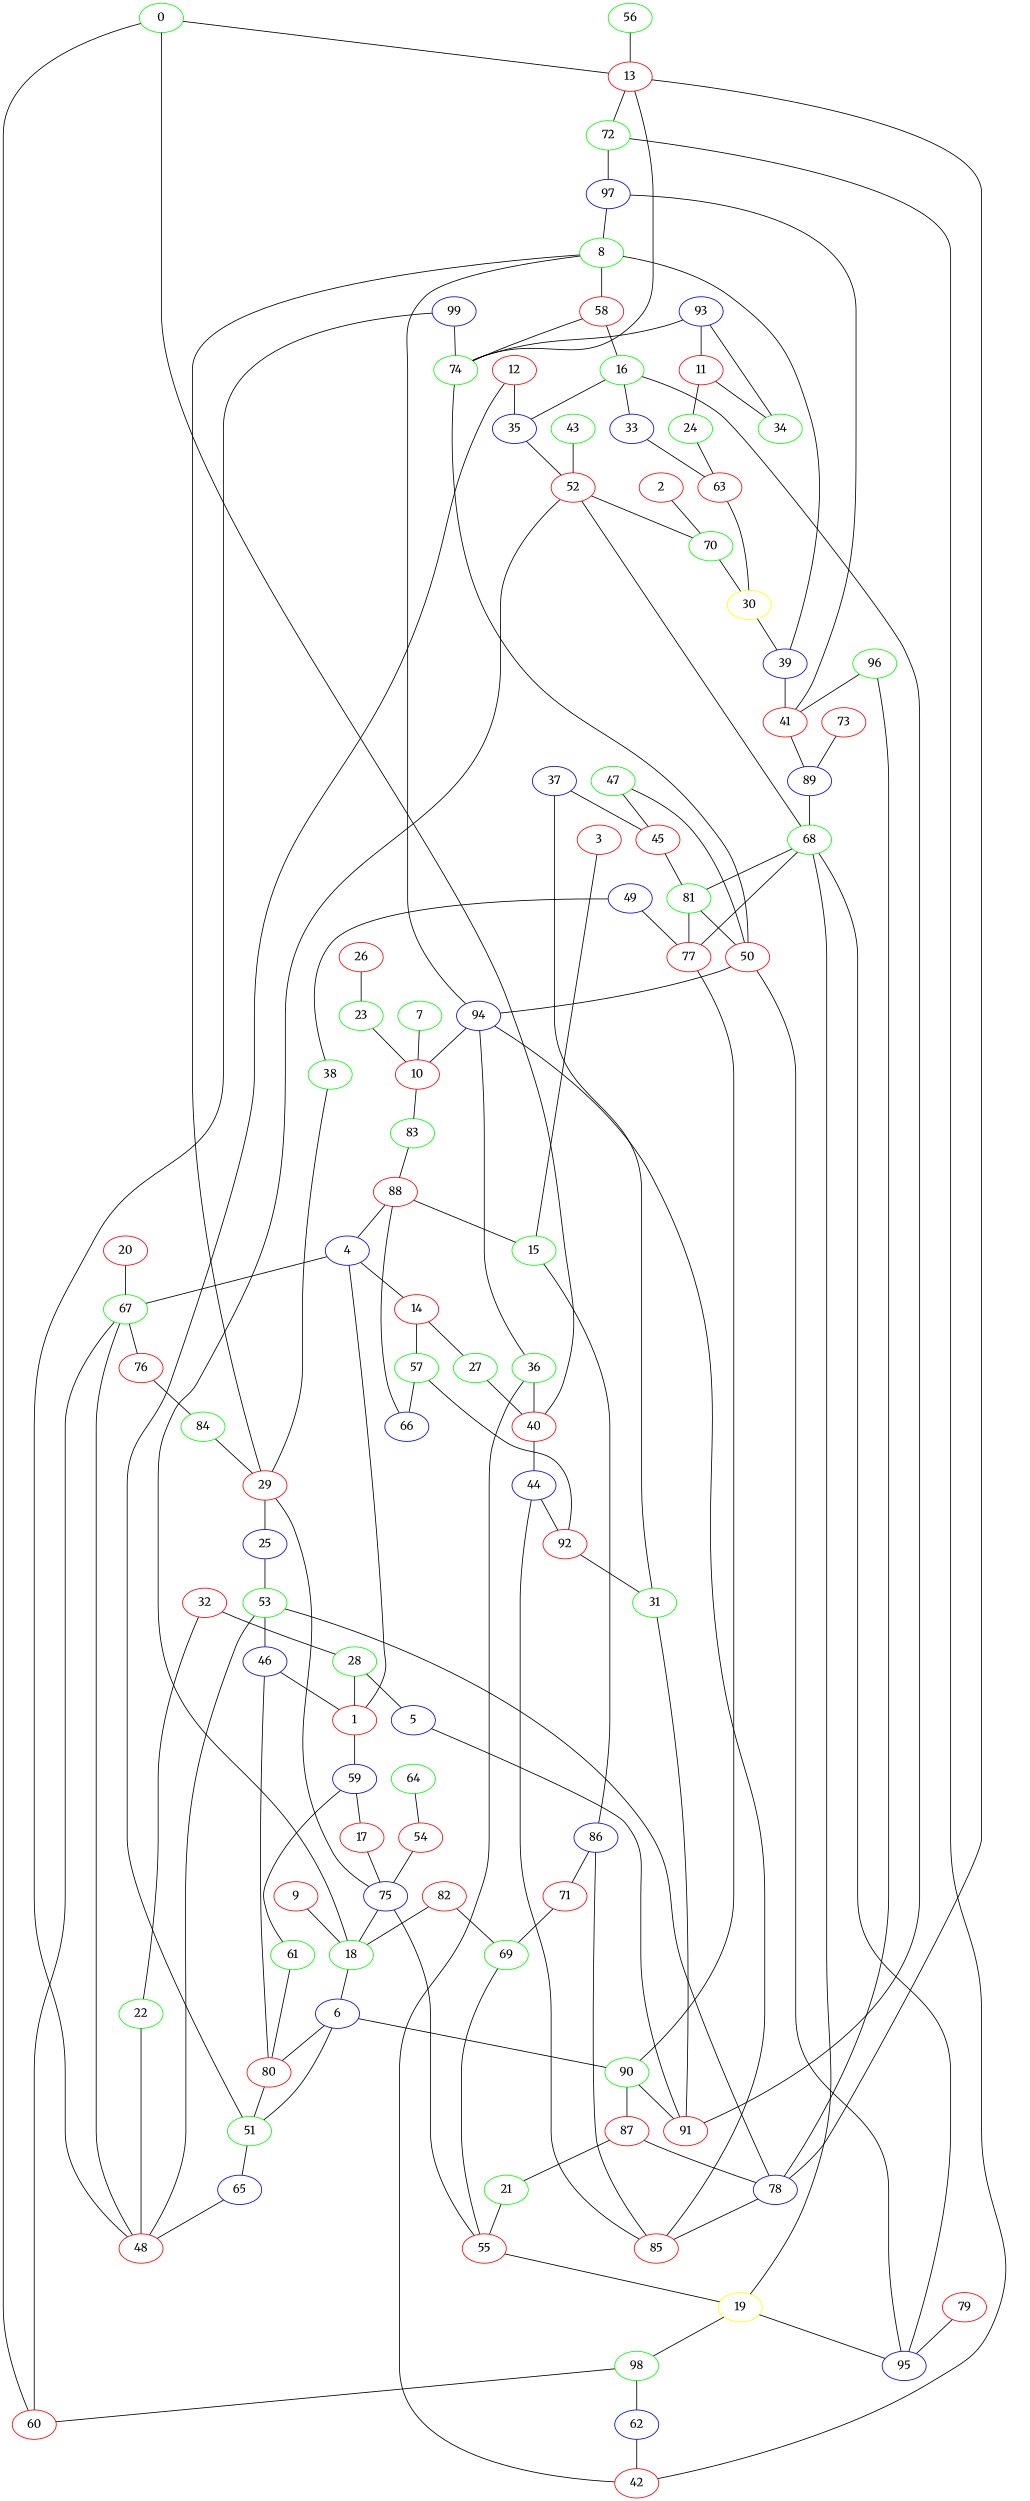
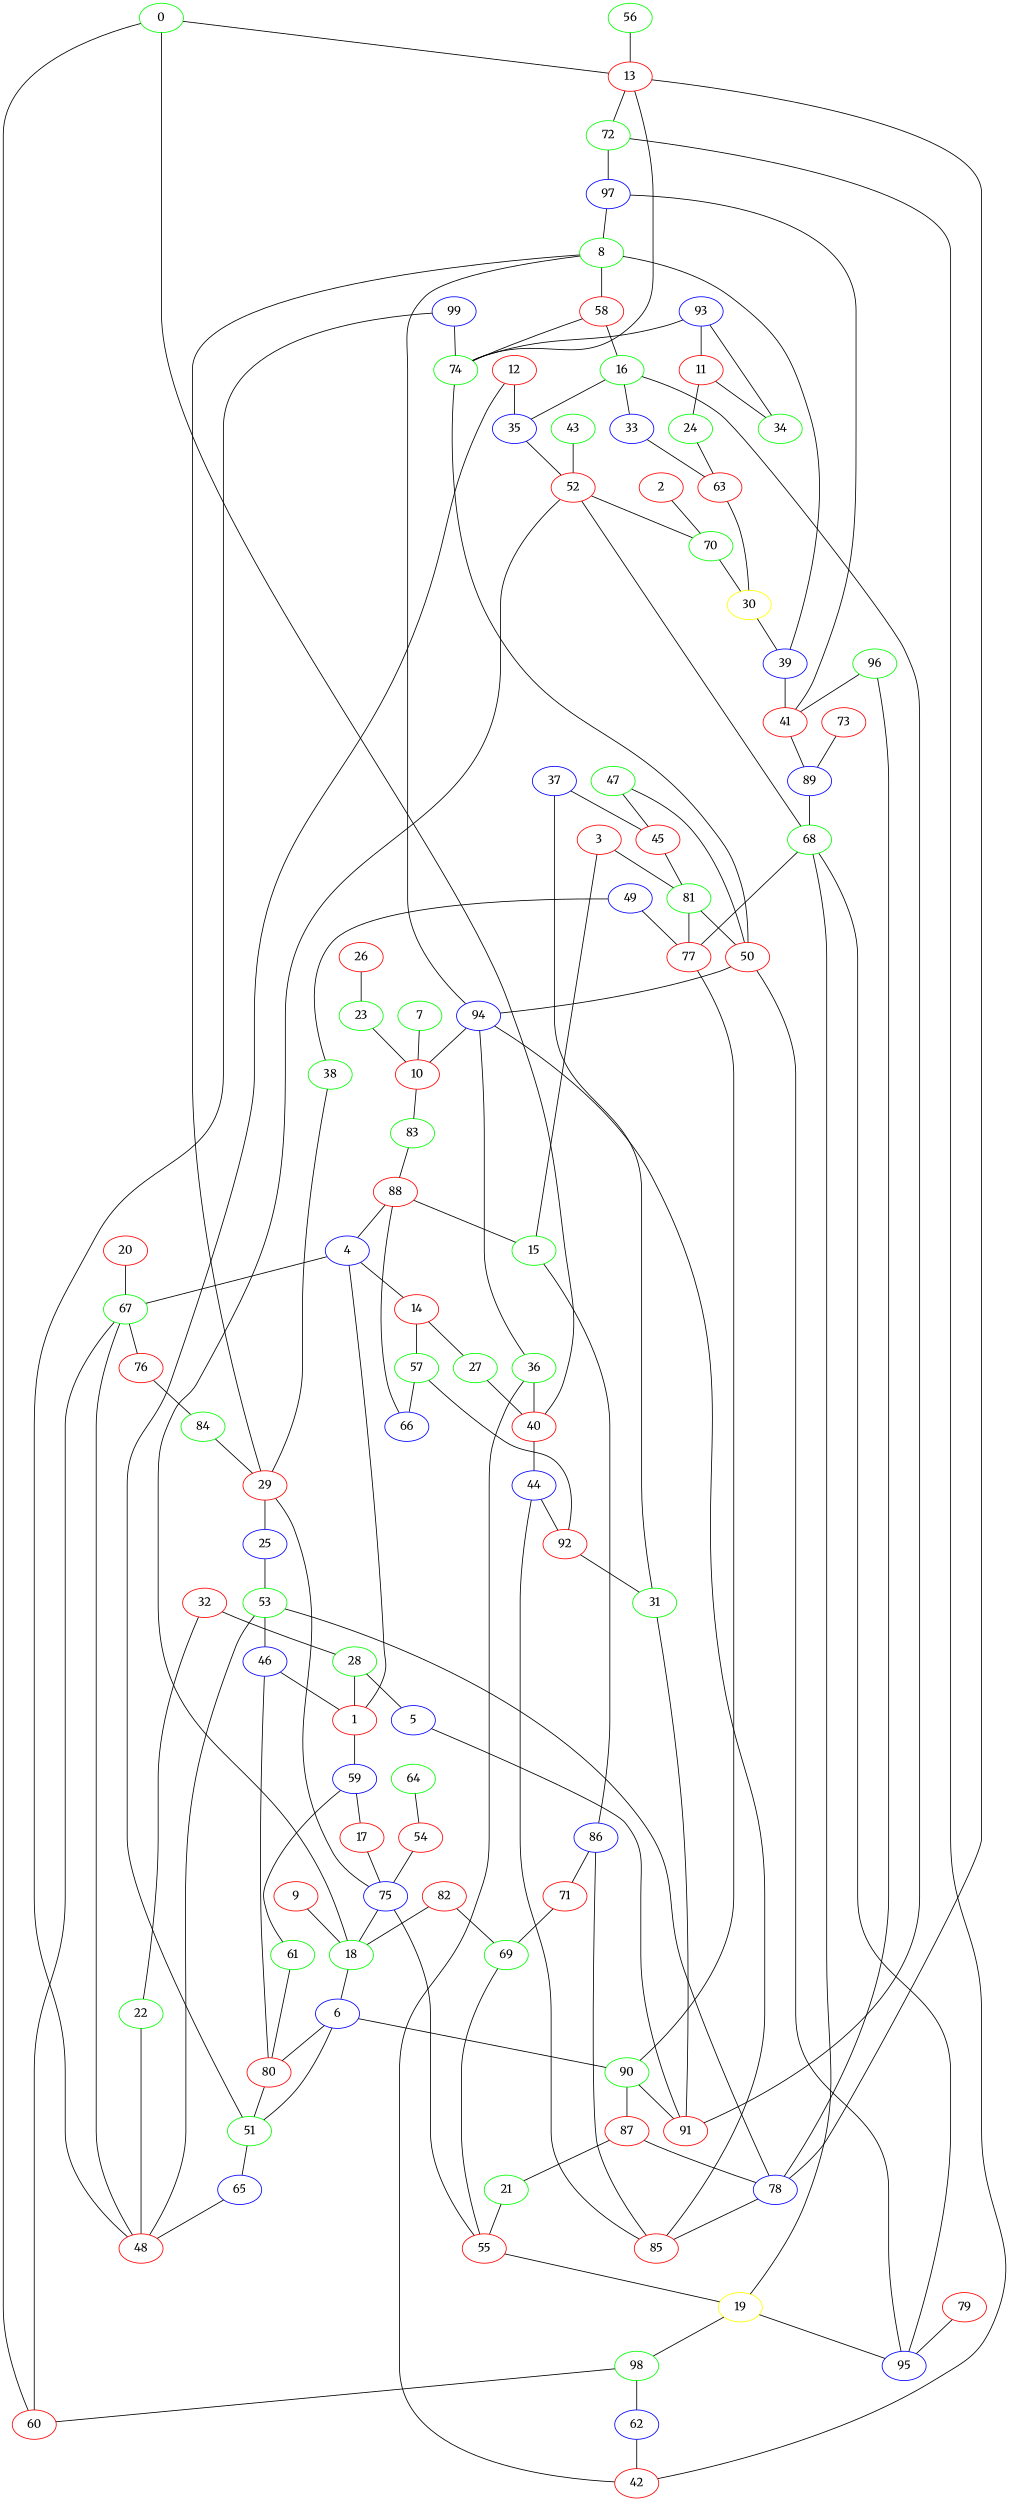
(749, 869) -> (644, 869)
